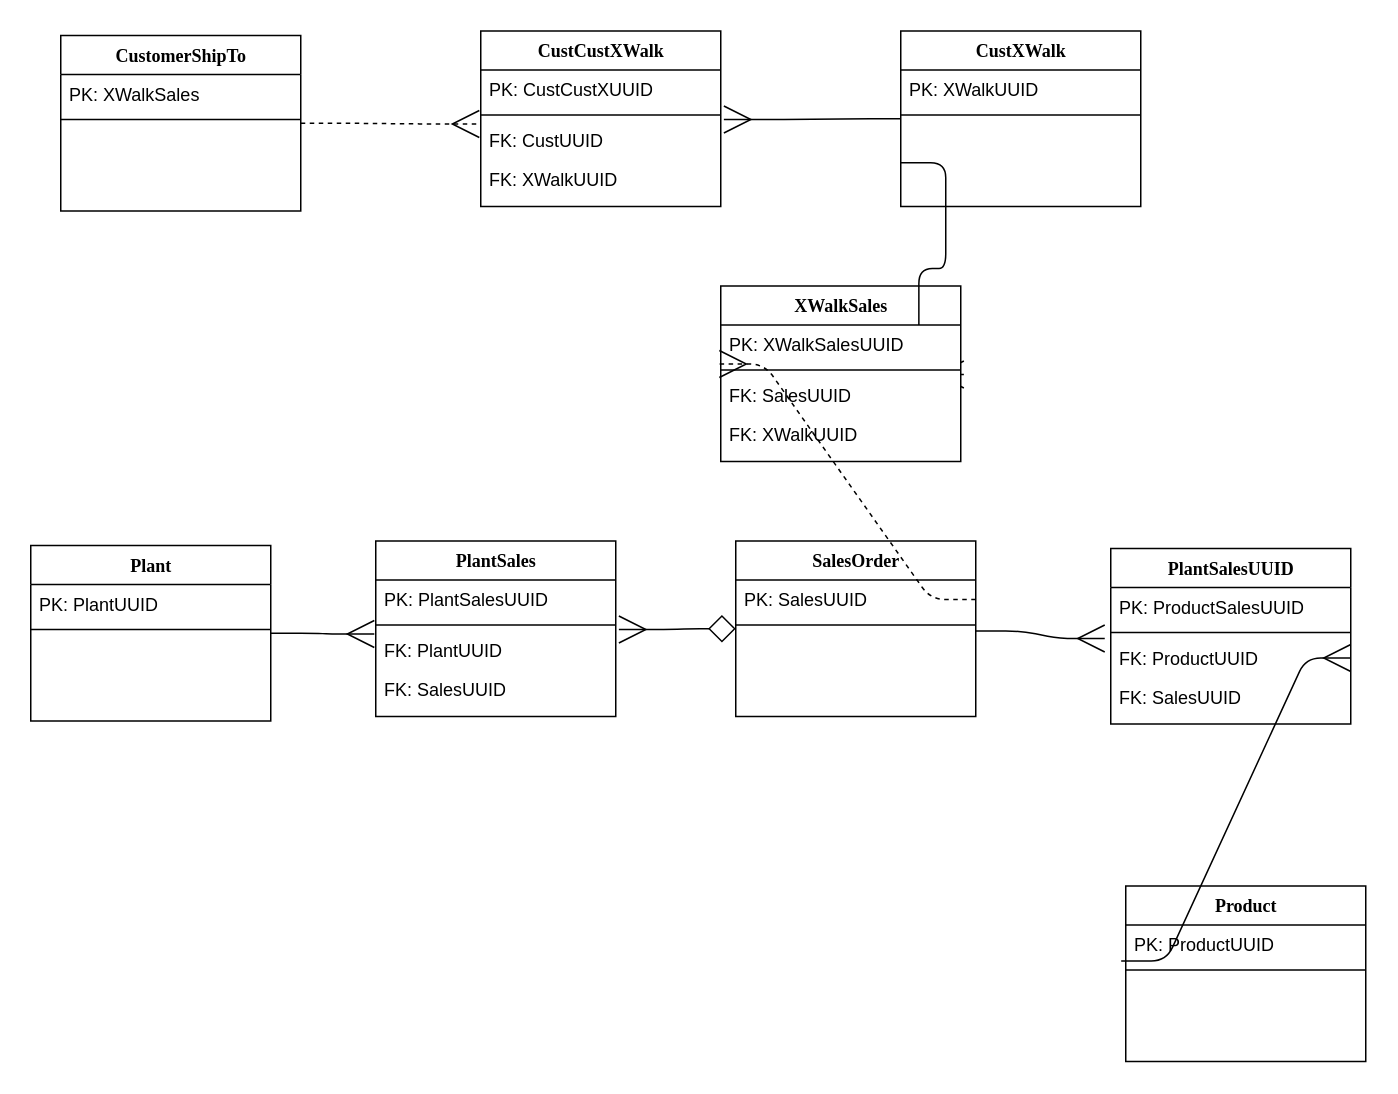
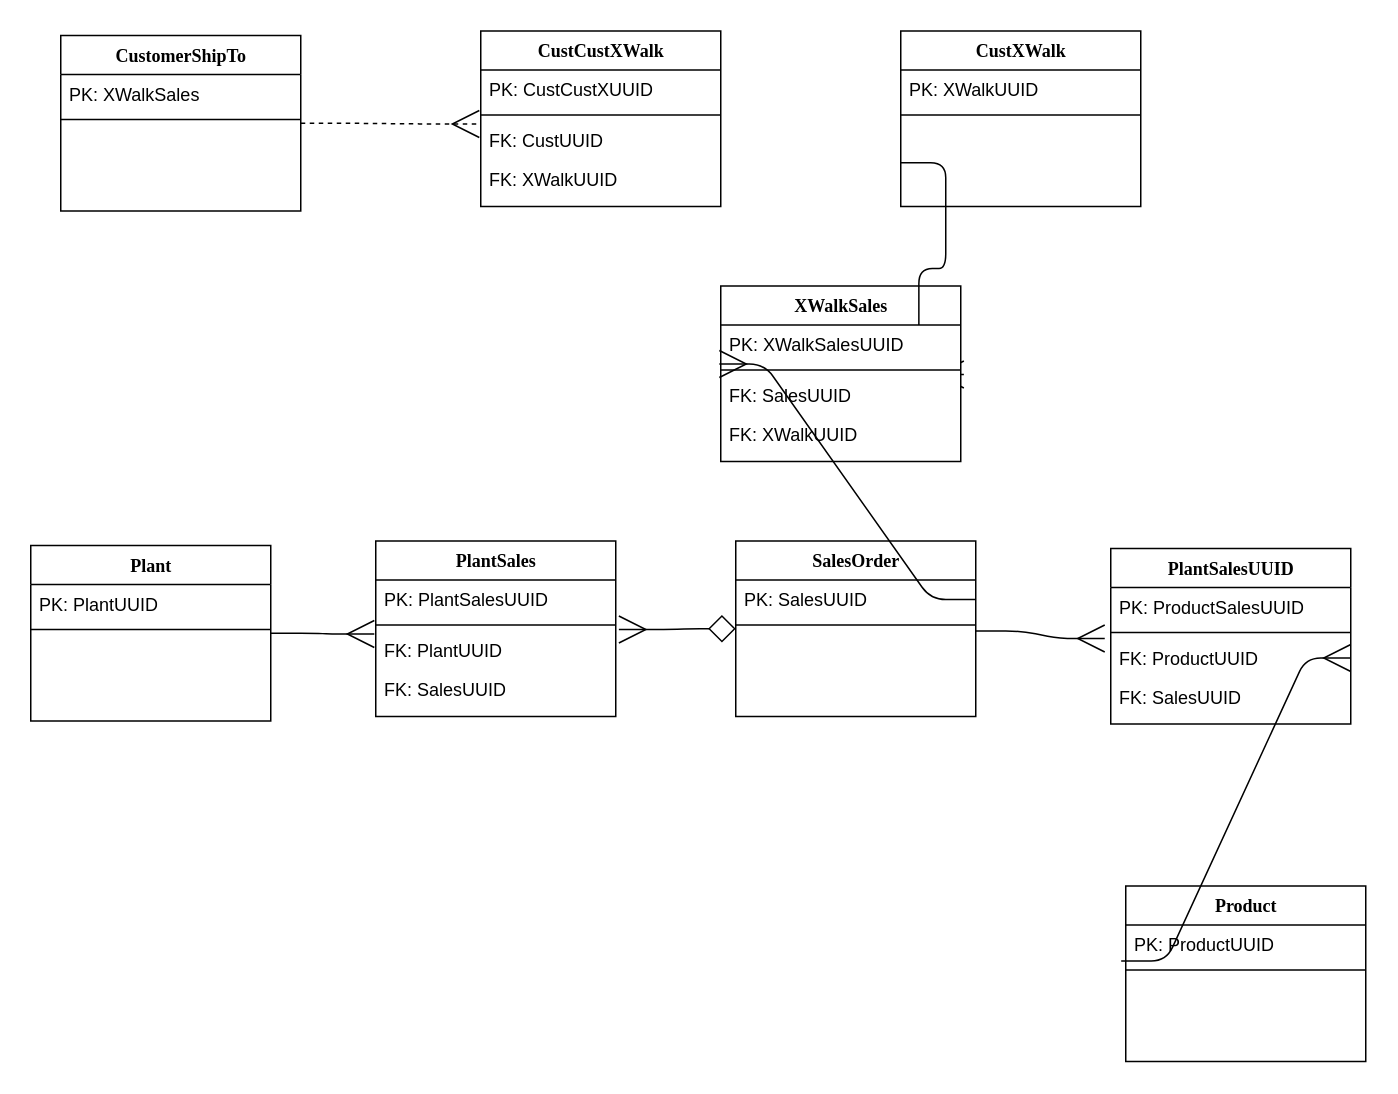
(812, 119) -> none
(848, 482) -> (848, 482)
